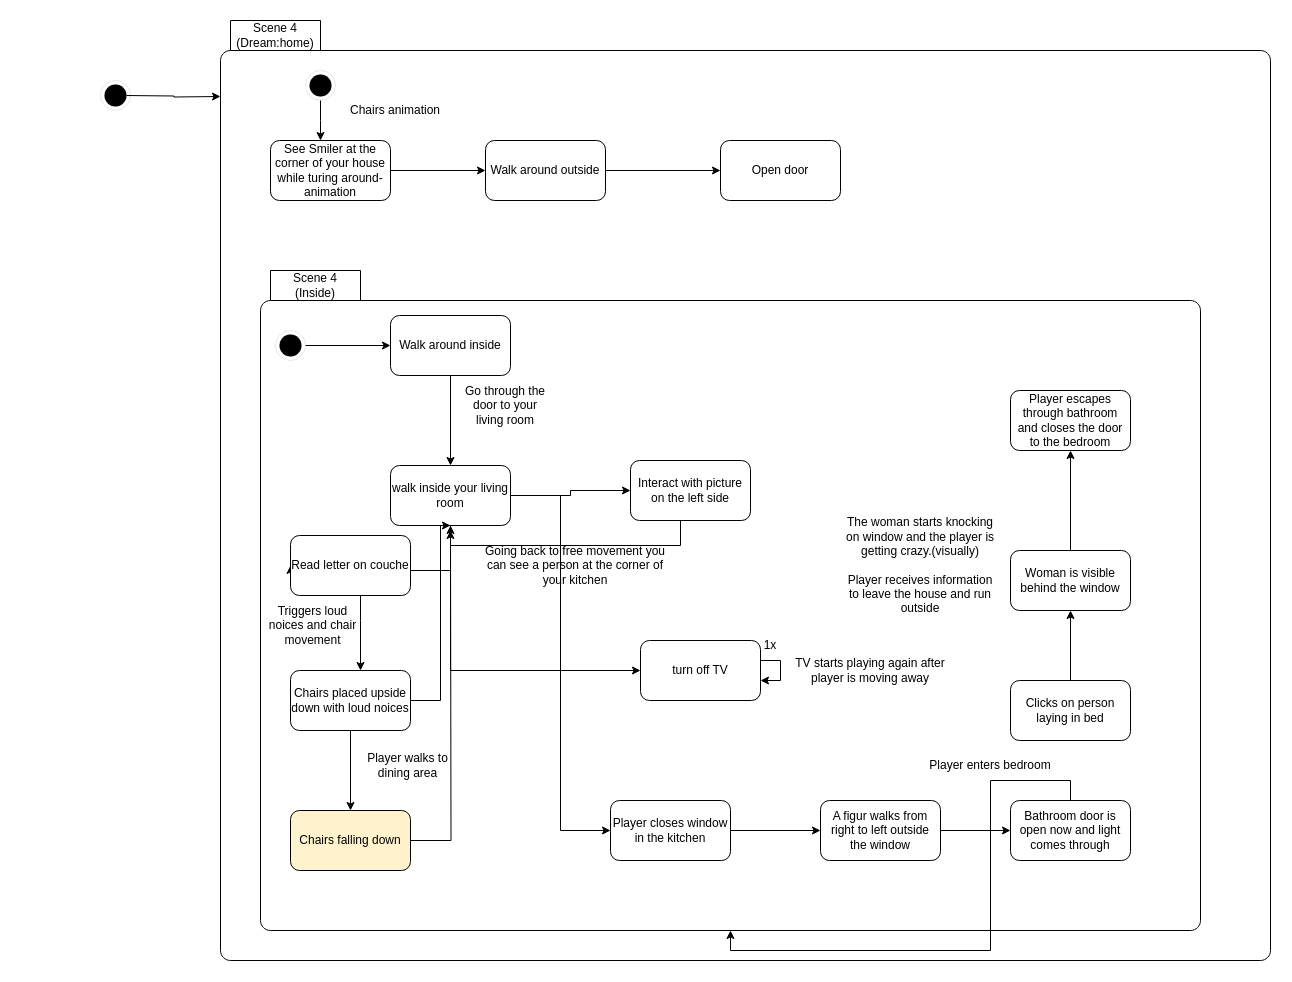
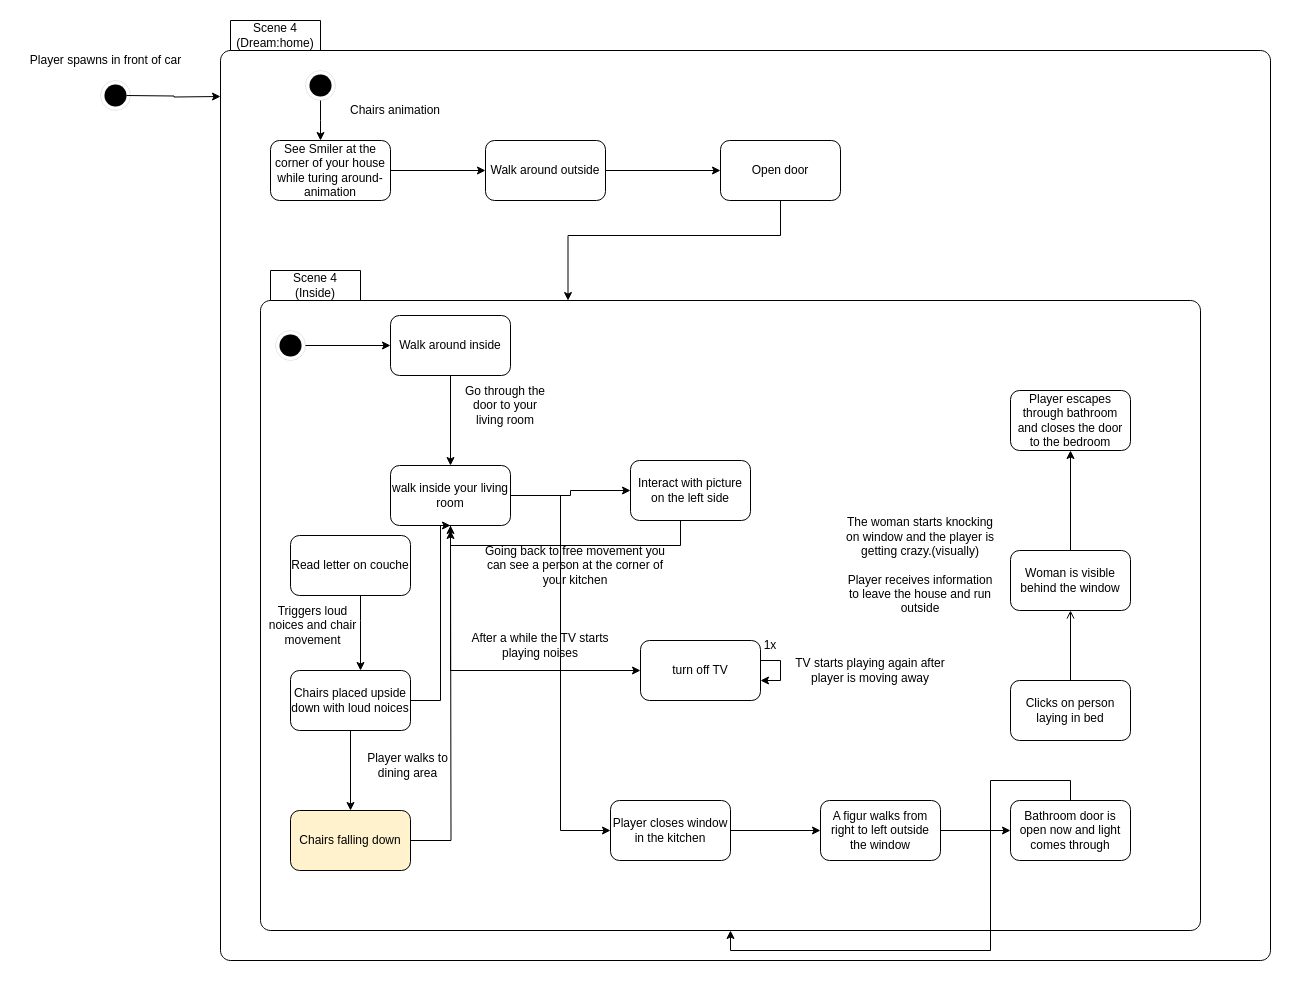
none -> (106, 61)
none -> (663, 236)
(430, 571) -> none
(1071, 618) -> (1071, 616)
none -> (541, 646)
(991, 766) -> none
